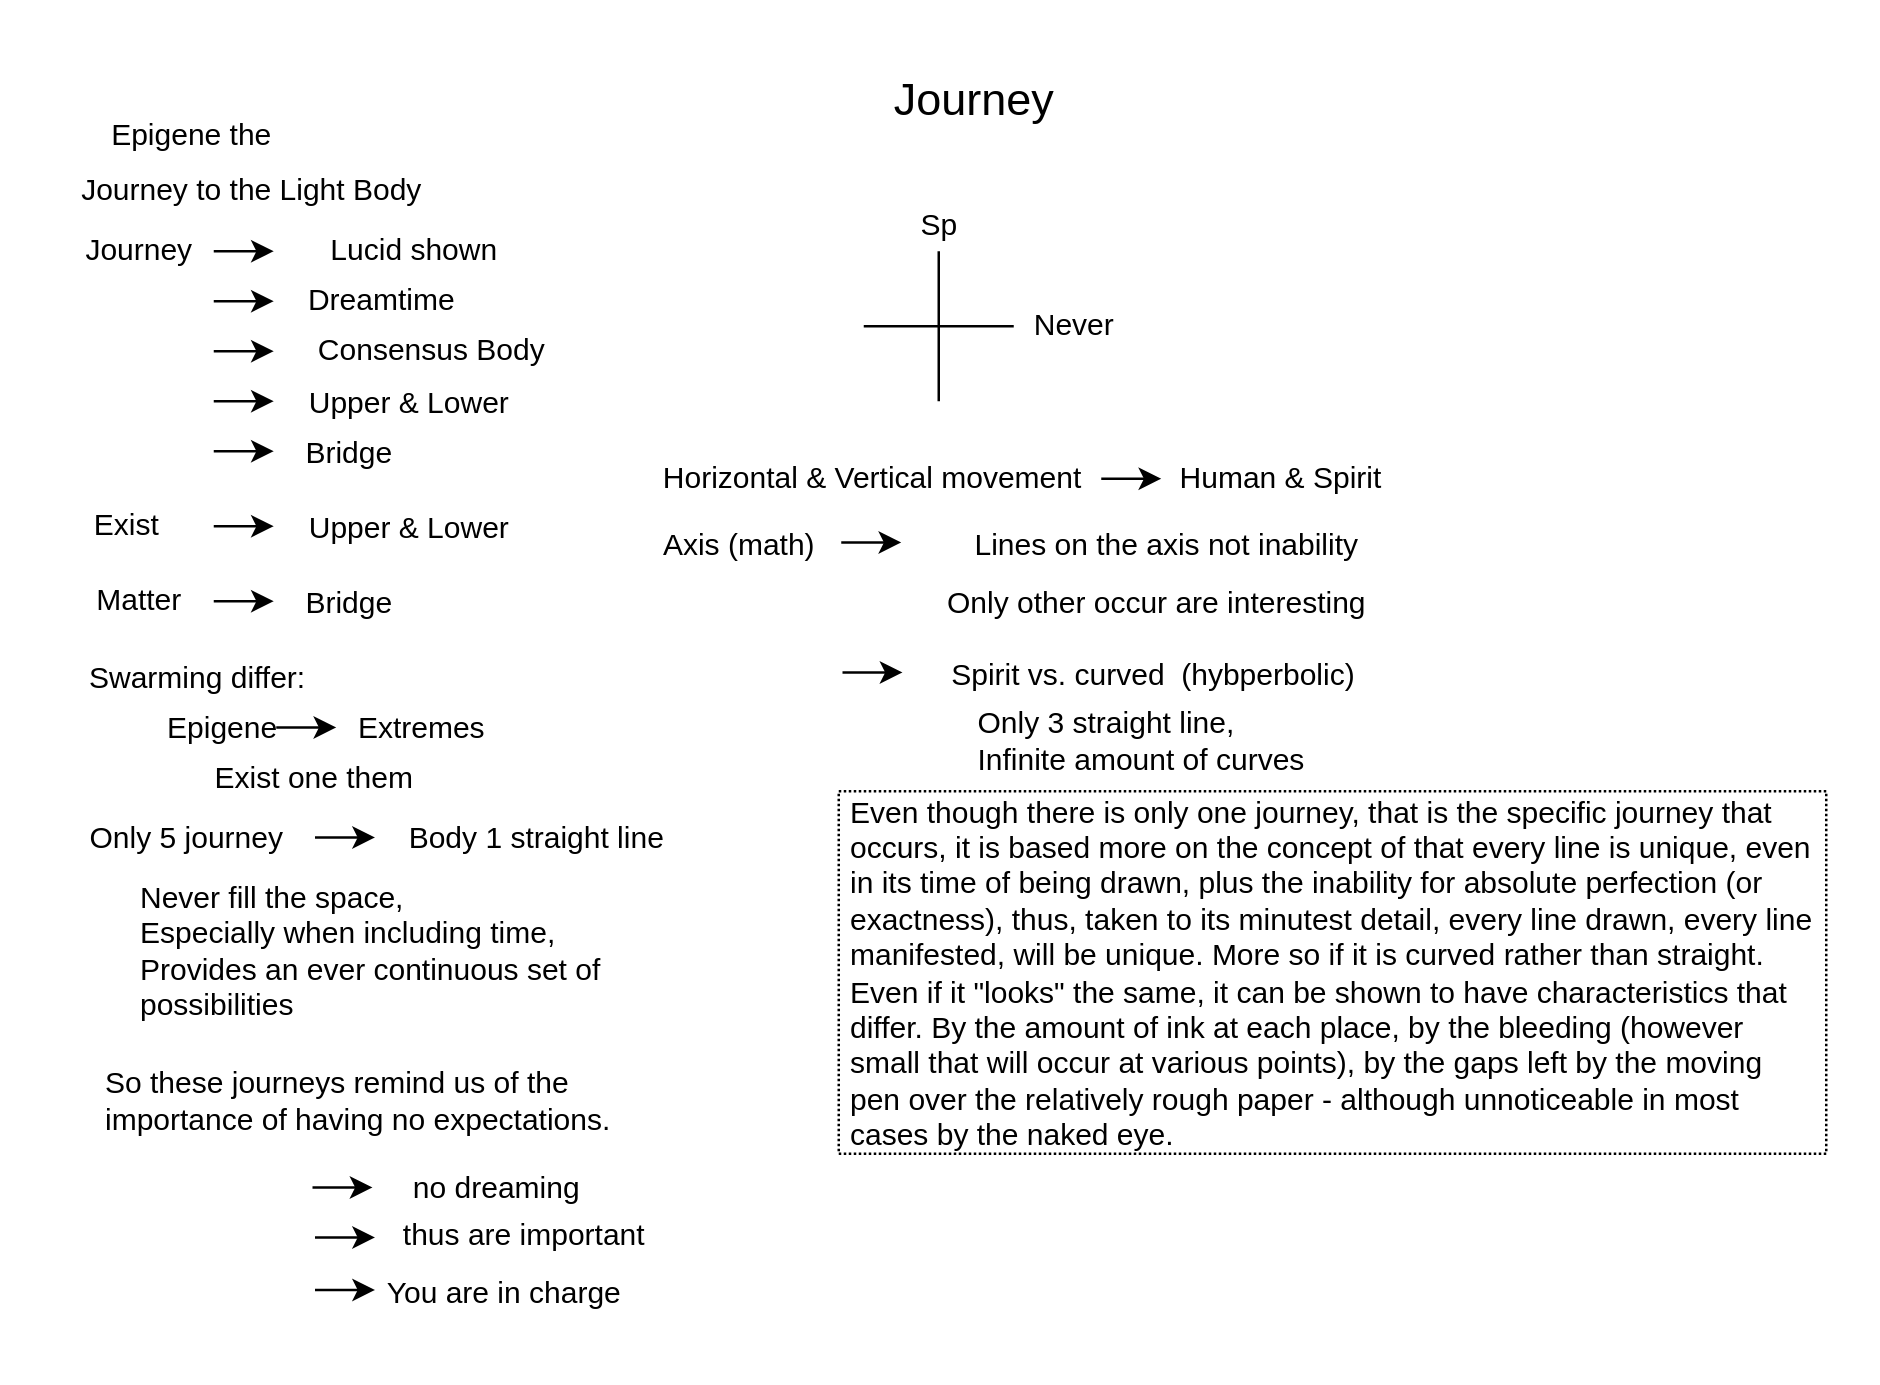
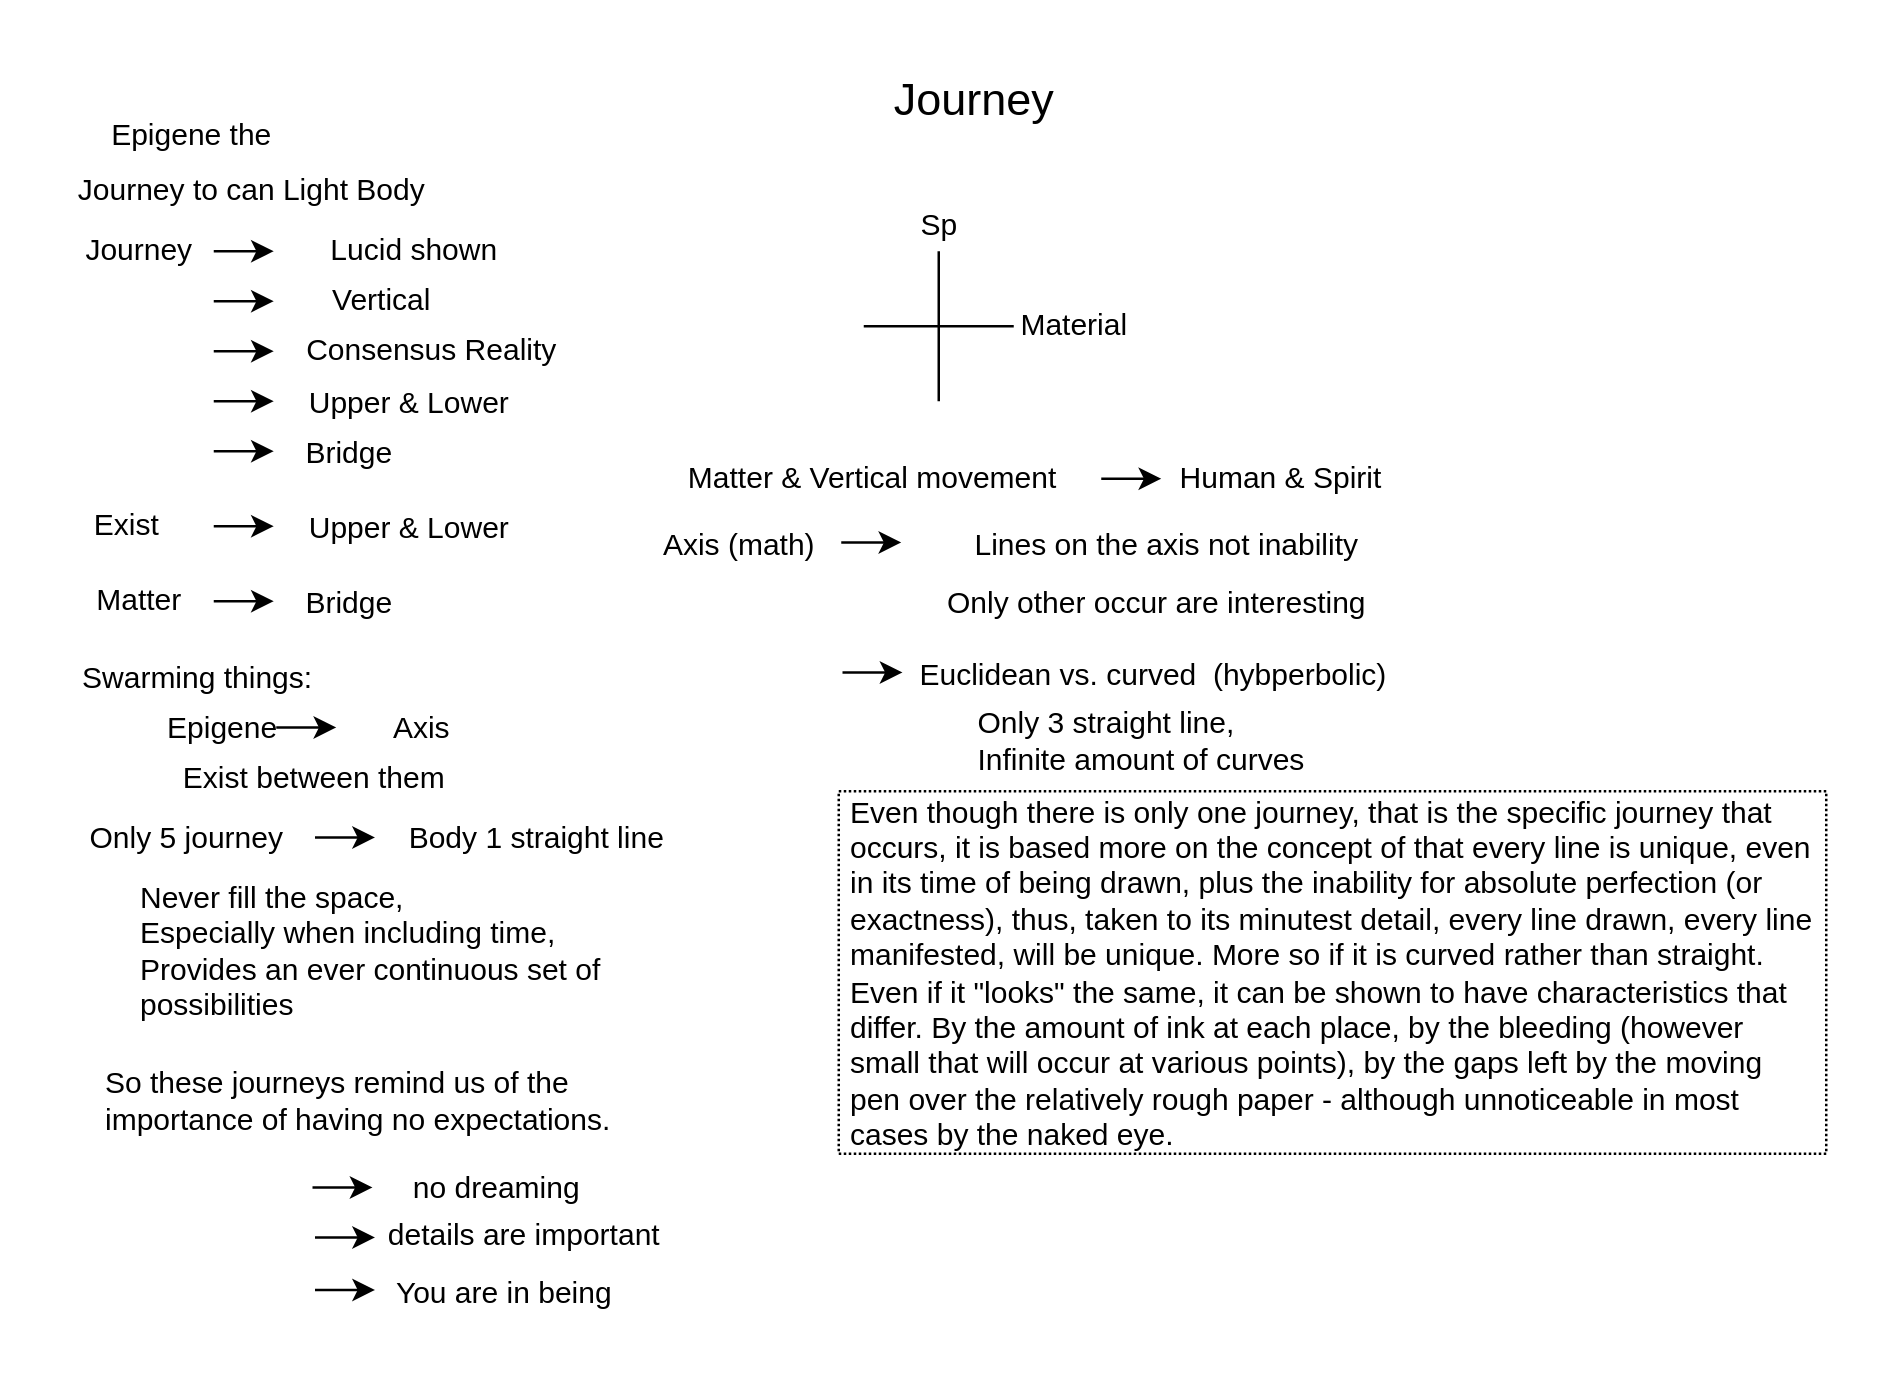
(253, 191) -> (253, 191)
(383, 301) -> (383, 301)
(1075, 326) -> (1075, 326)
(433, 351) -> (433, 351)
(878, 479) -> (878, 479)
(1150, 676) -> (1150, 676)
(203, 679) -> (203, 679)
(423, 729) -> (423, 729)
(315, 779) -> (315, 779)
(525, 1236) -> (525, 1236)
(505, 1294) -> (505, 1294)
